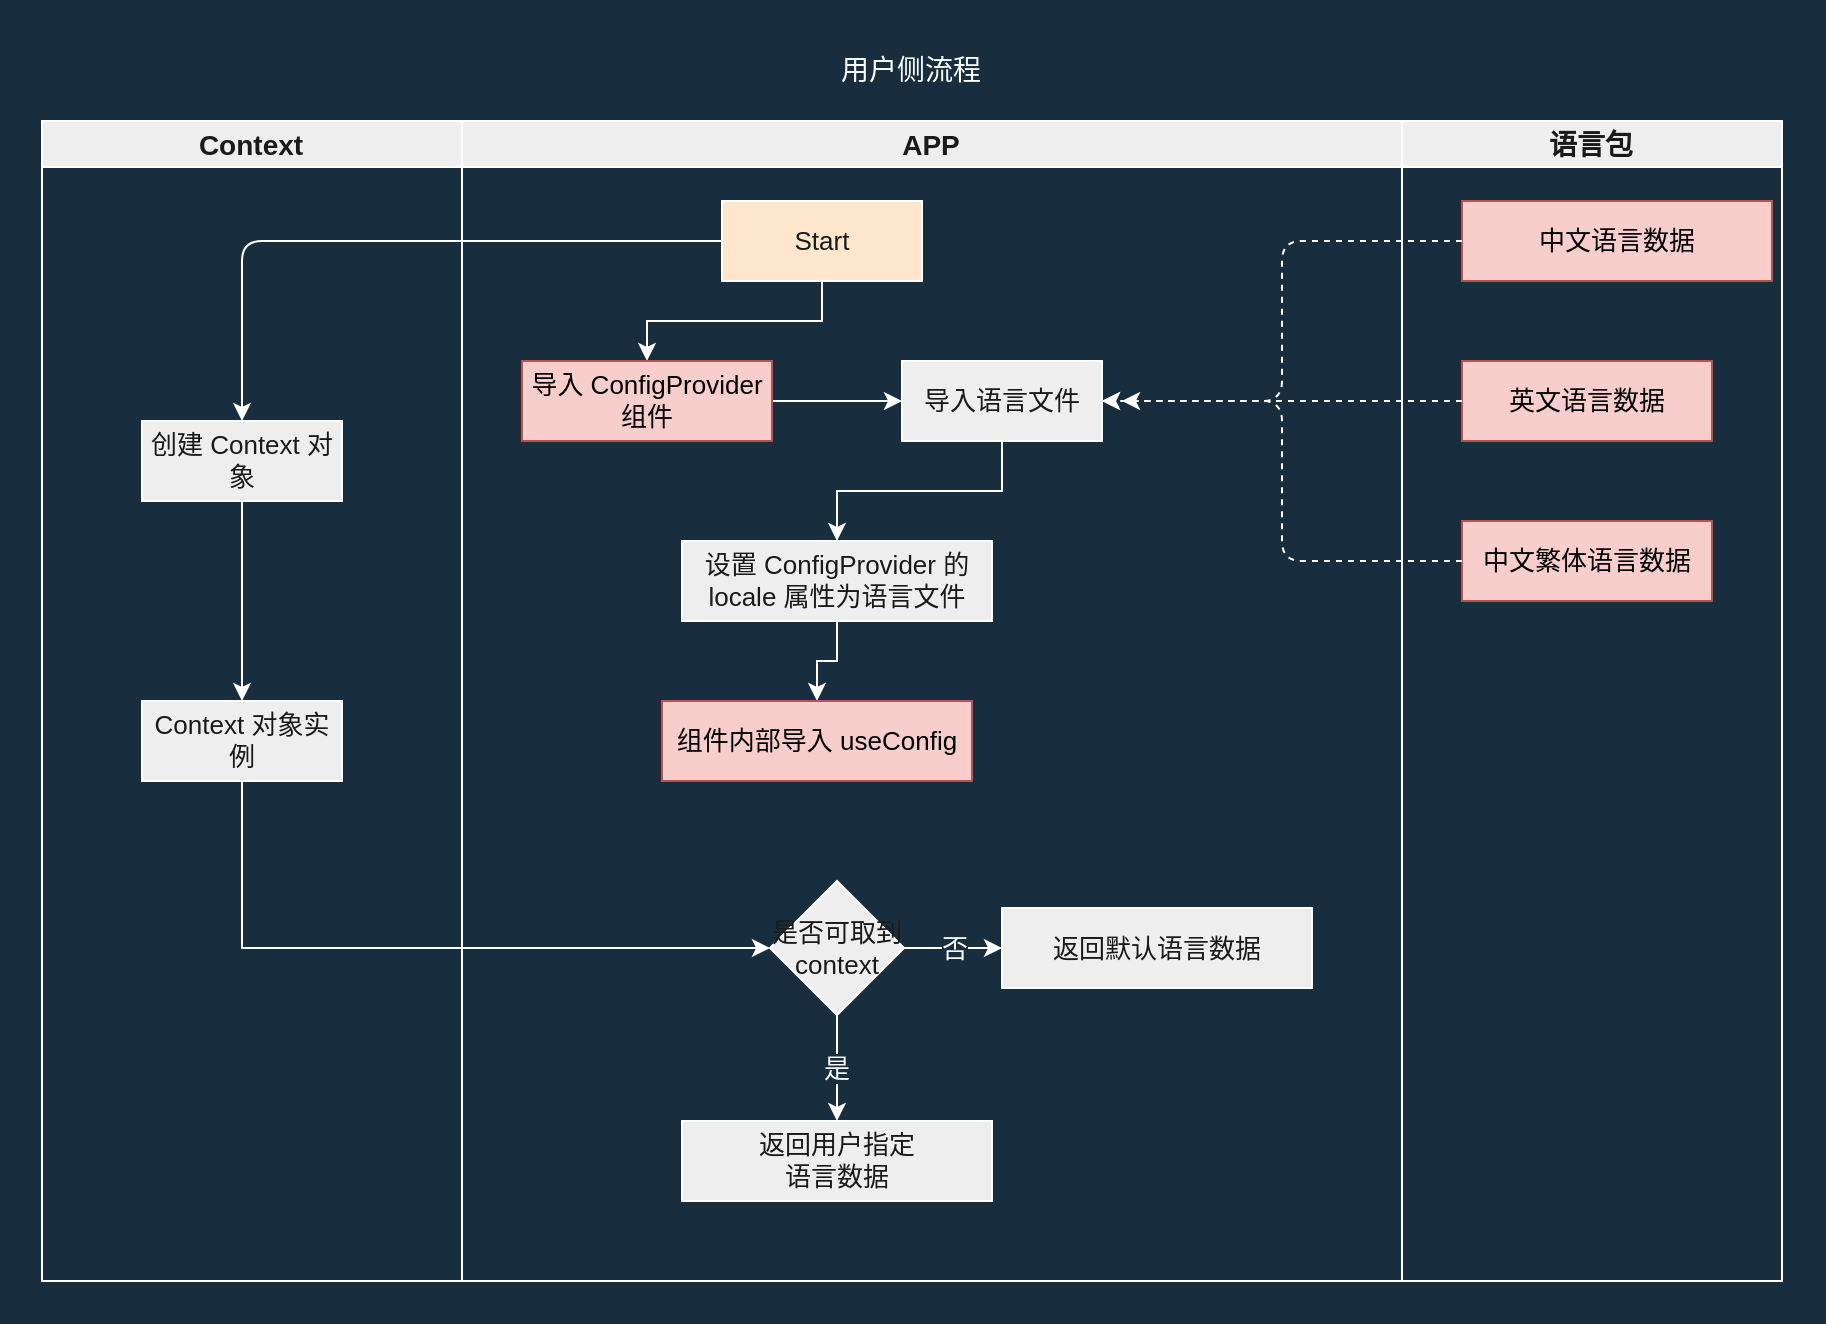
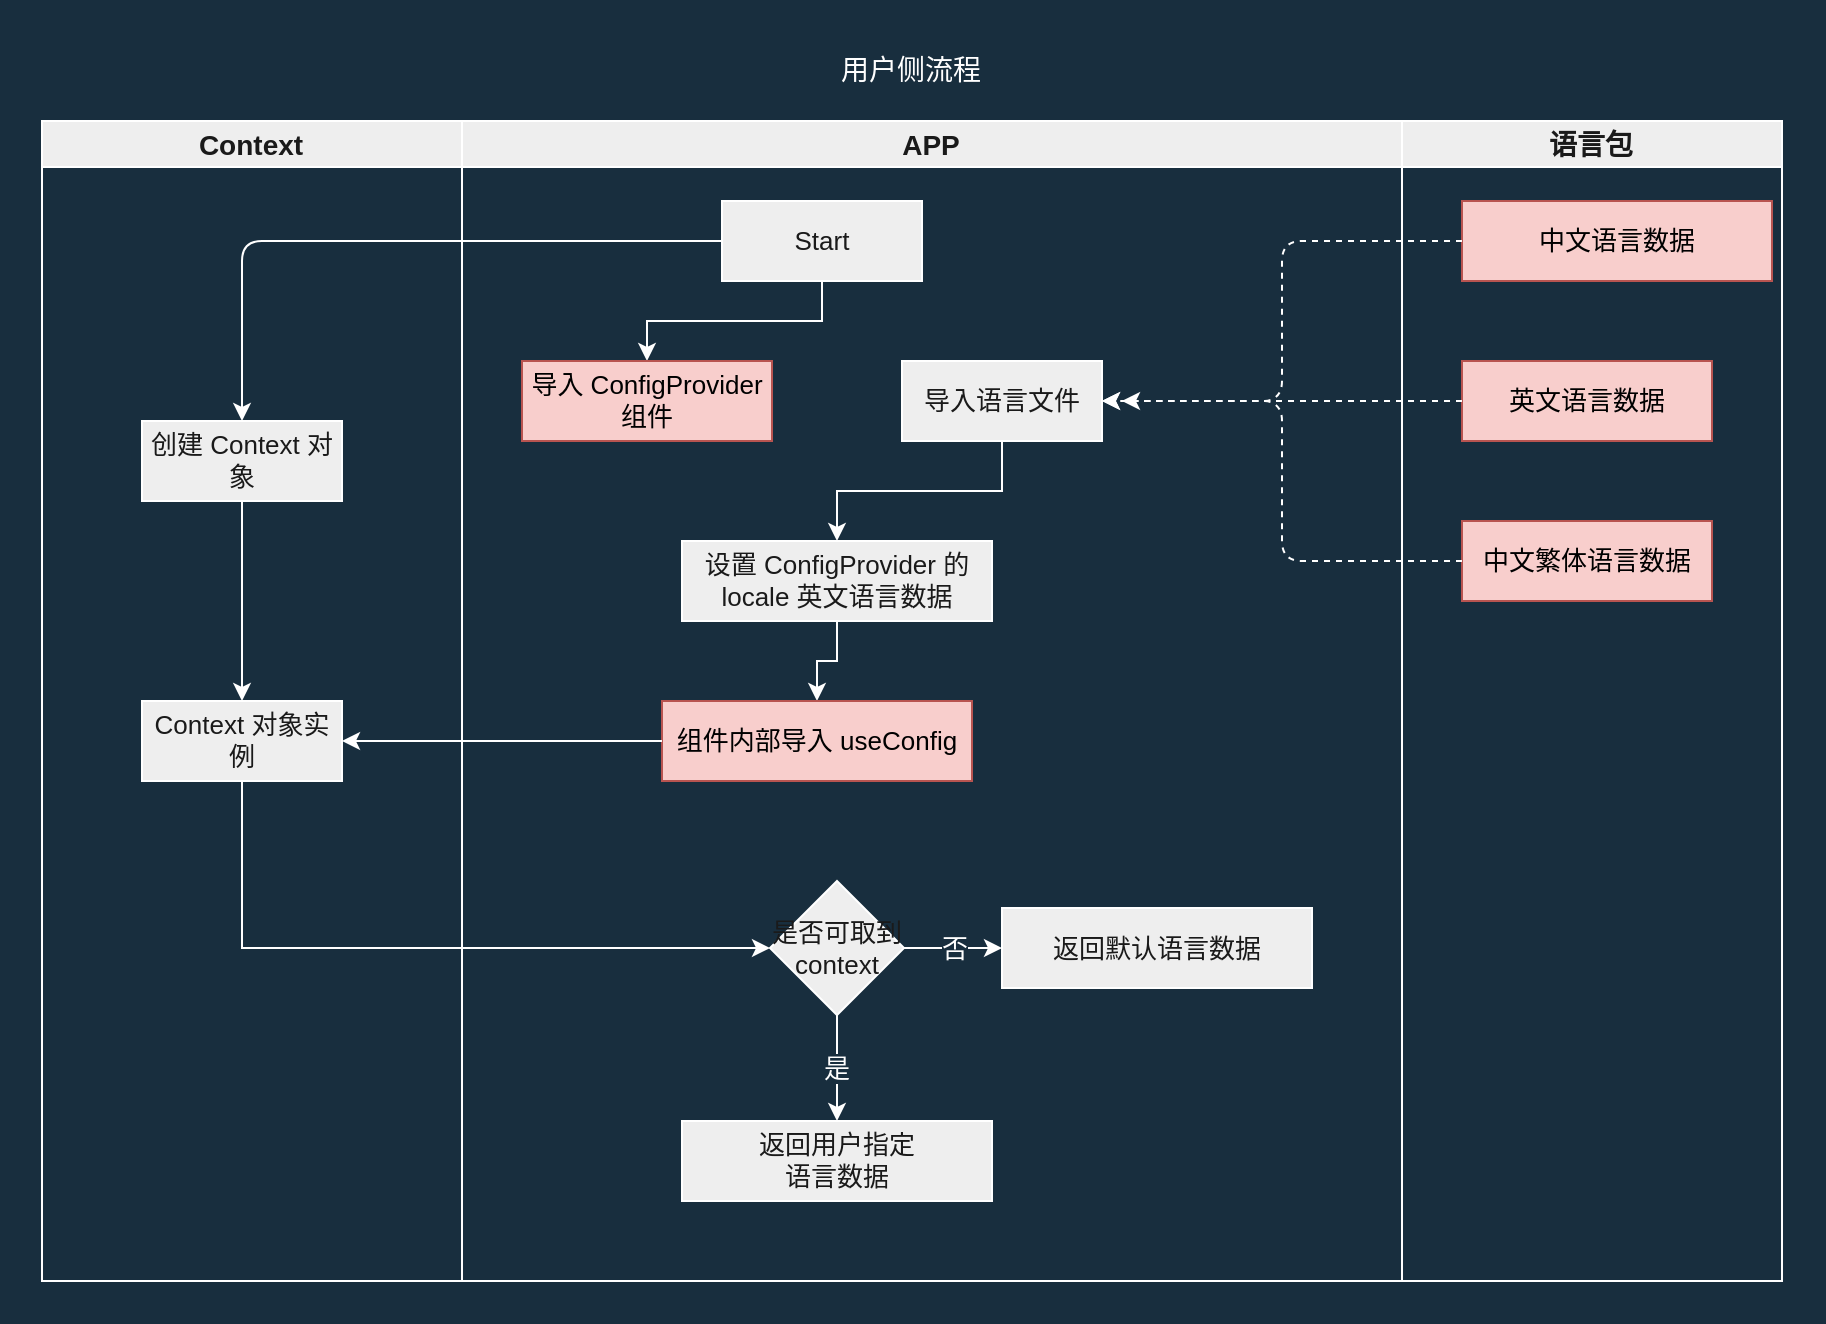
(822, 241) -> (822, 241)
(830, 401) -> none
(838, 581) -> (838, 581)
none -> (564, 741)
